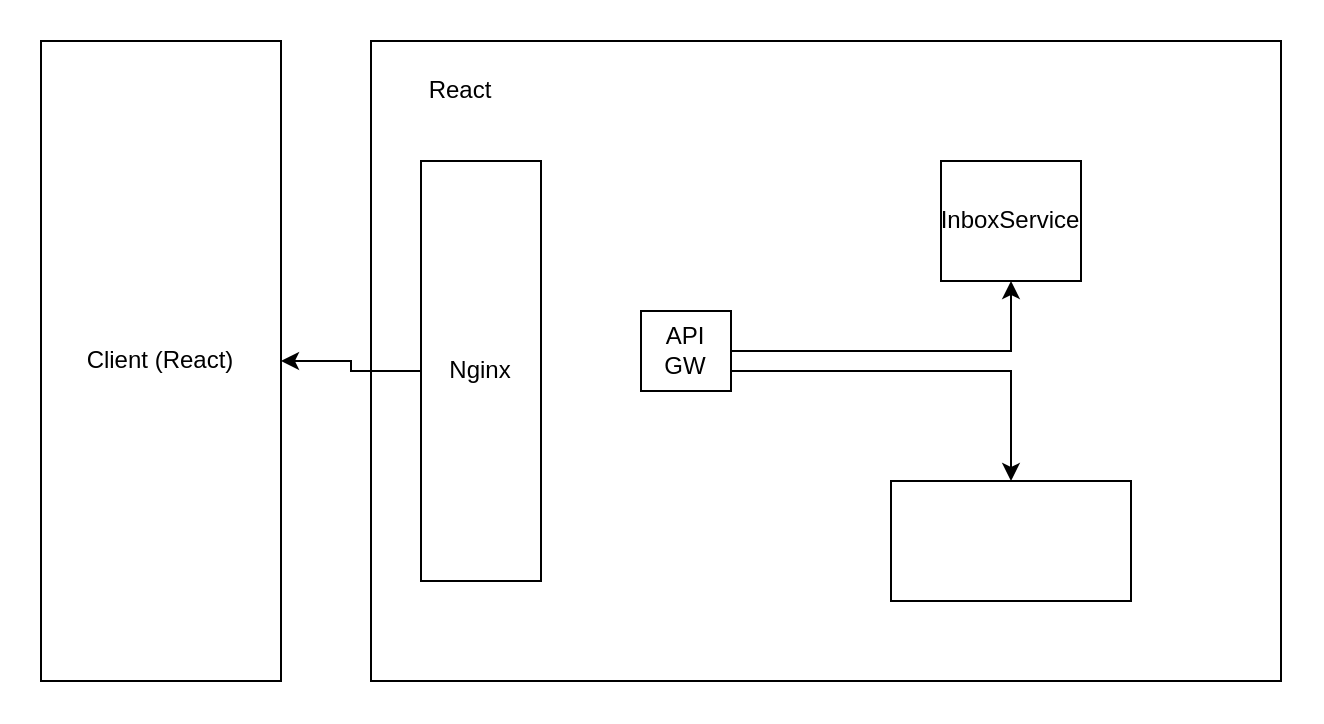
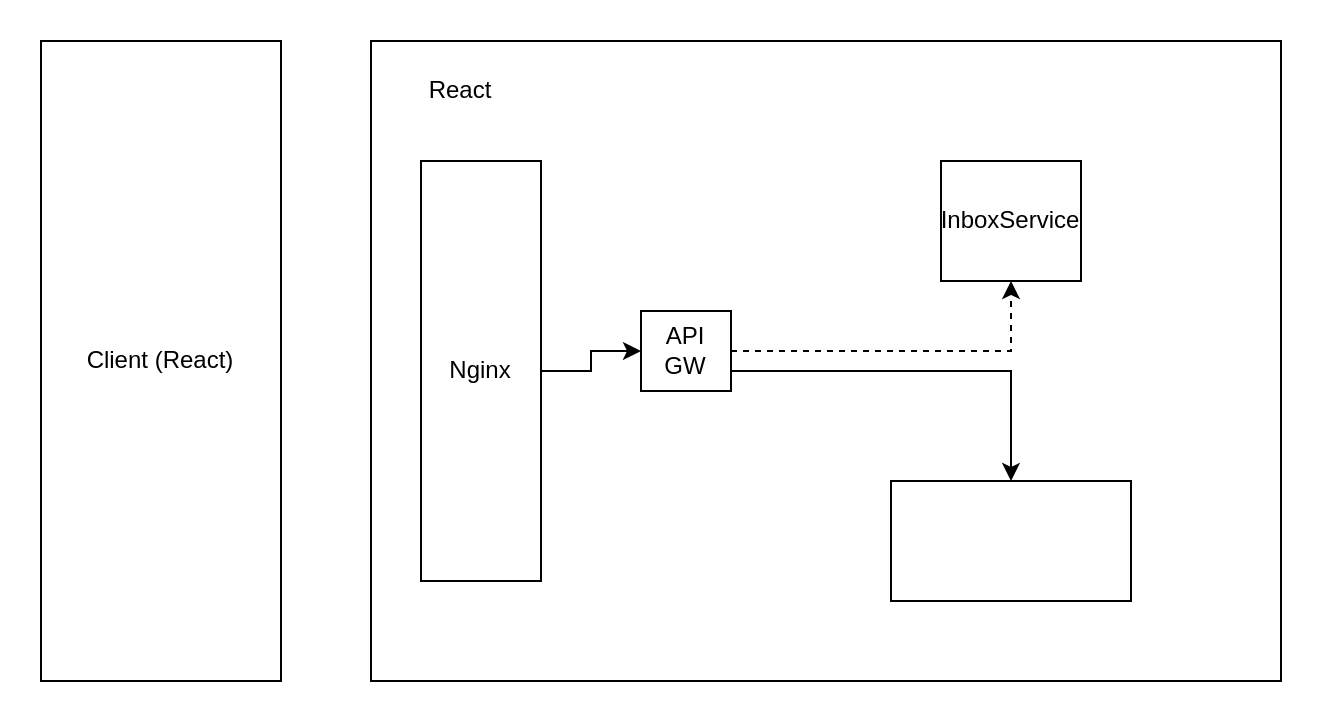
(900, 351) -> (900, 351)
(353, 371) -> (591, 368)
